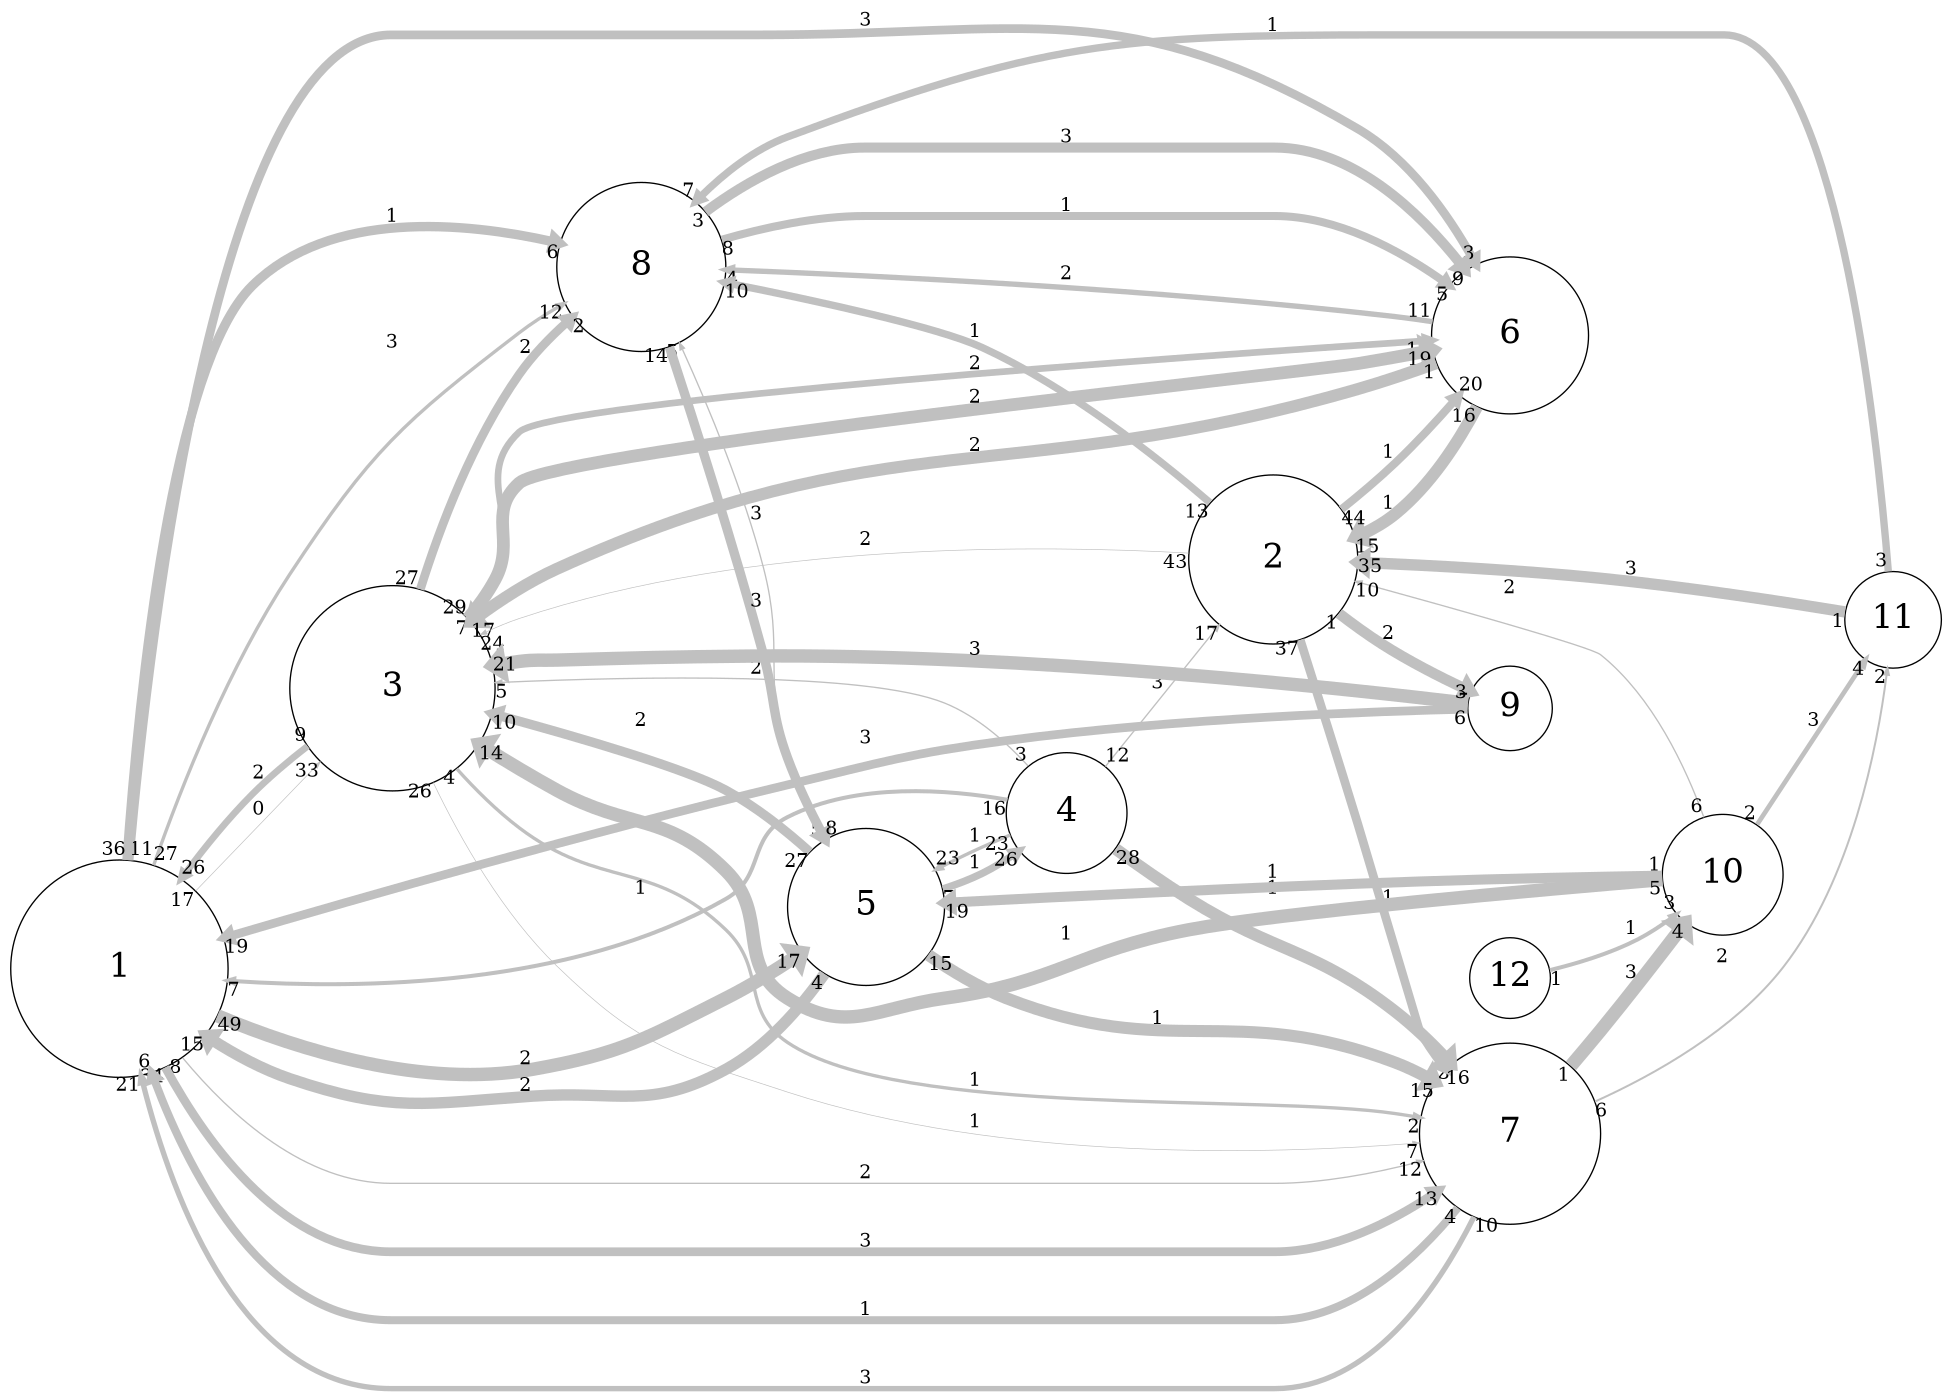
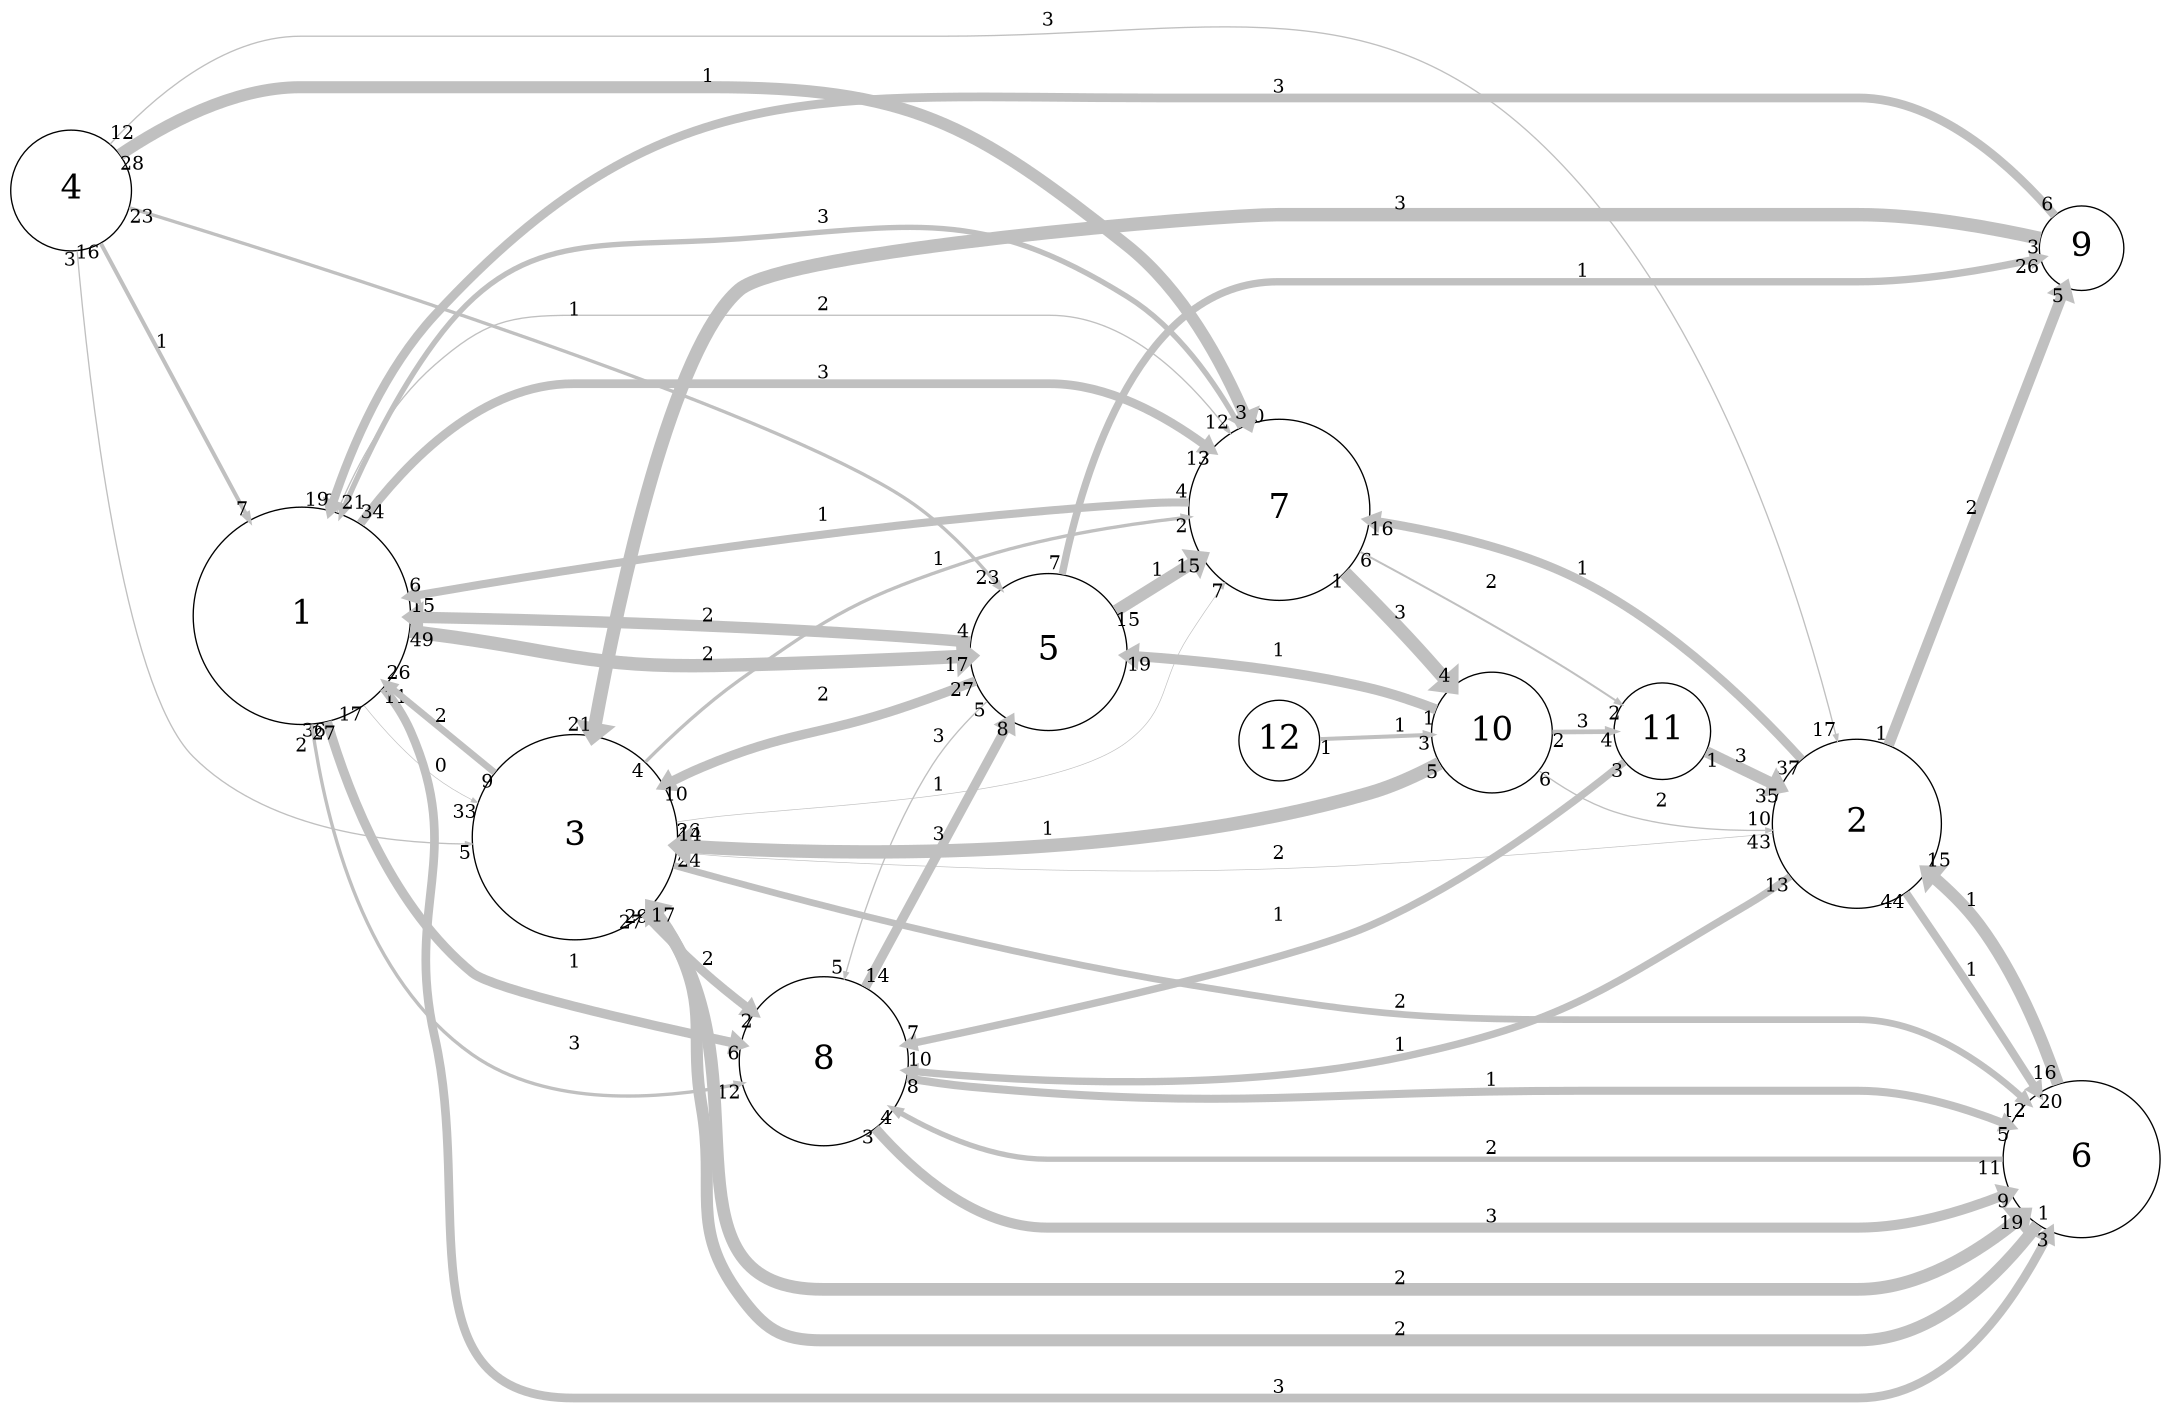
(980, 875) -> (1461, 282)
